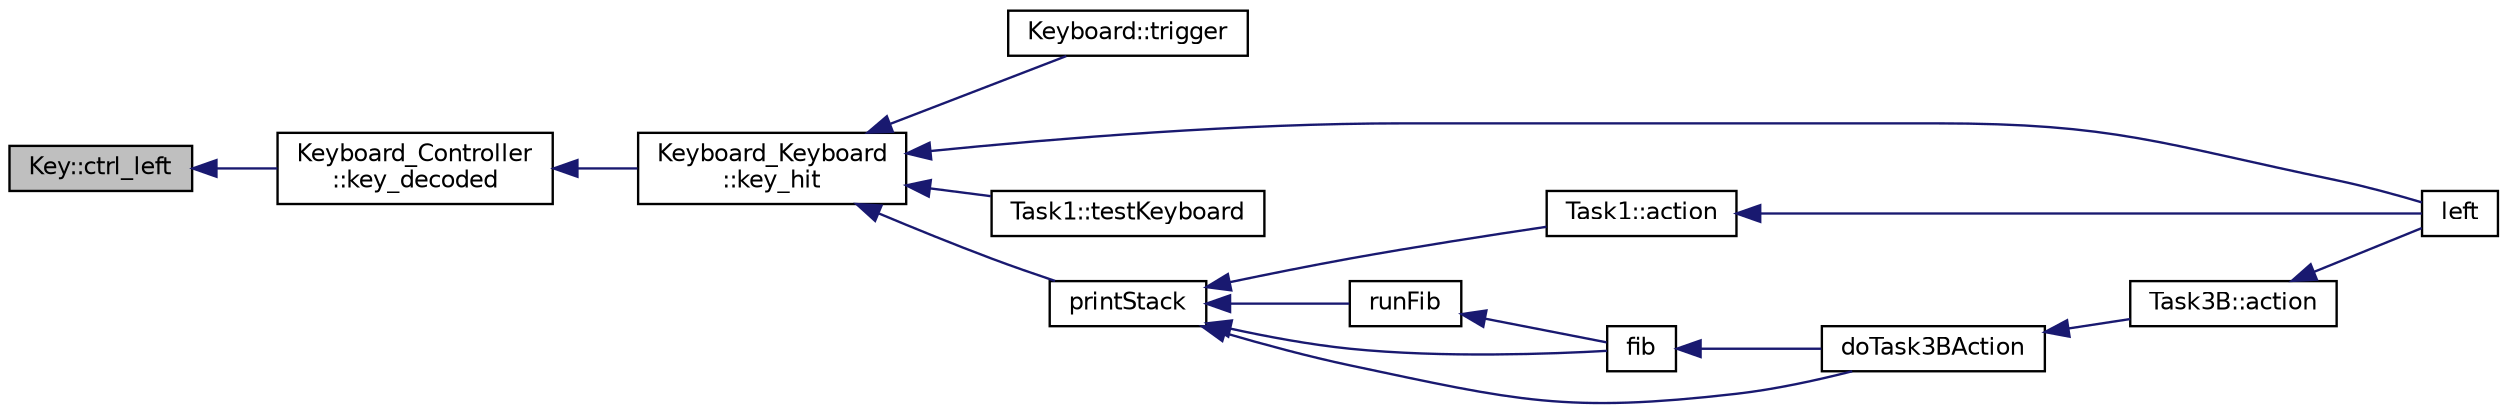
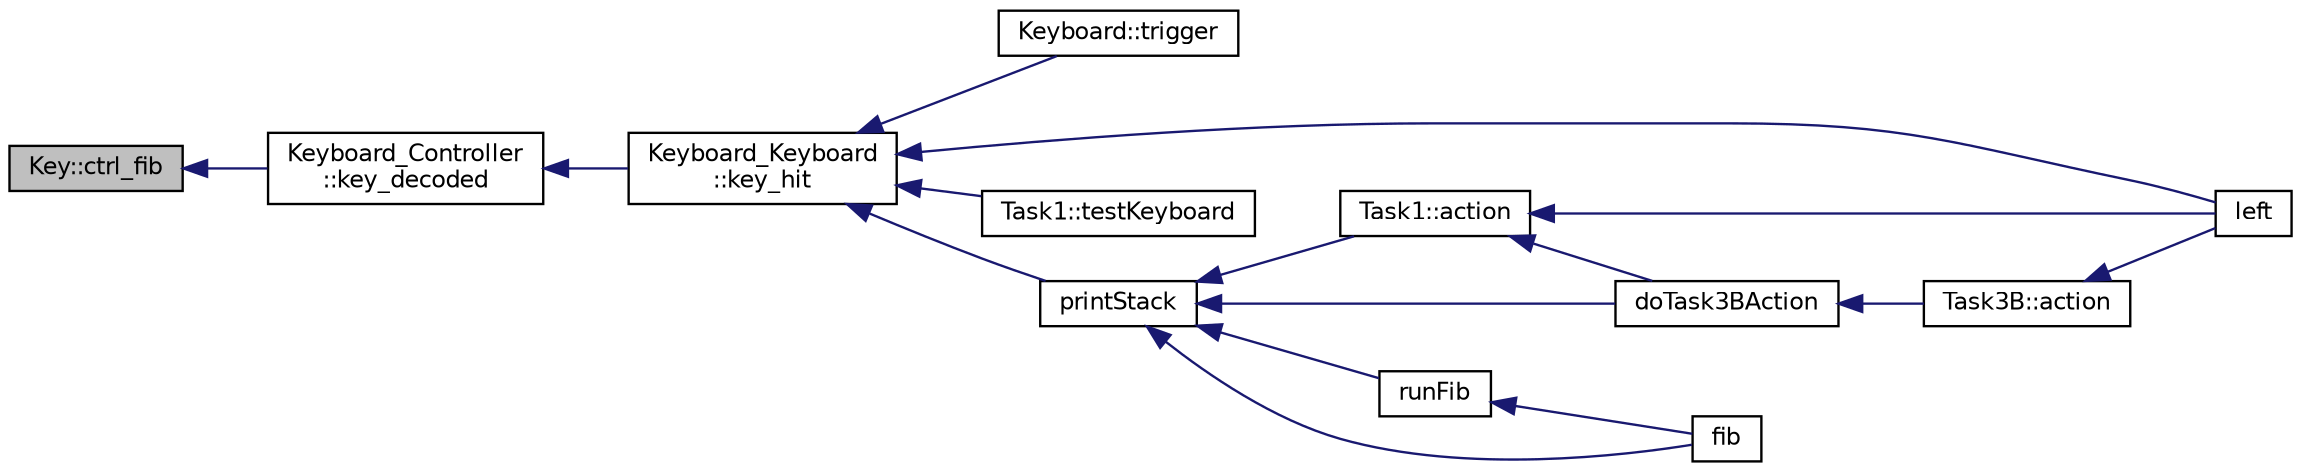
(101, 168) -> (96, 168)
(1761, 349) -> (1593, 262)
